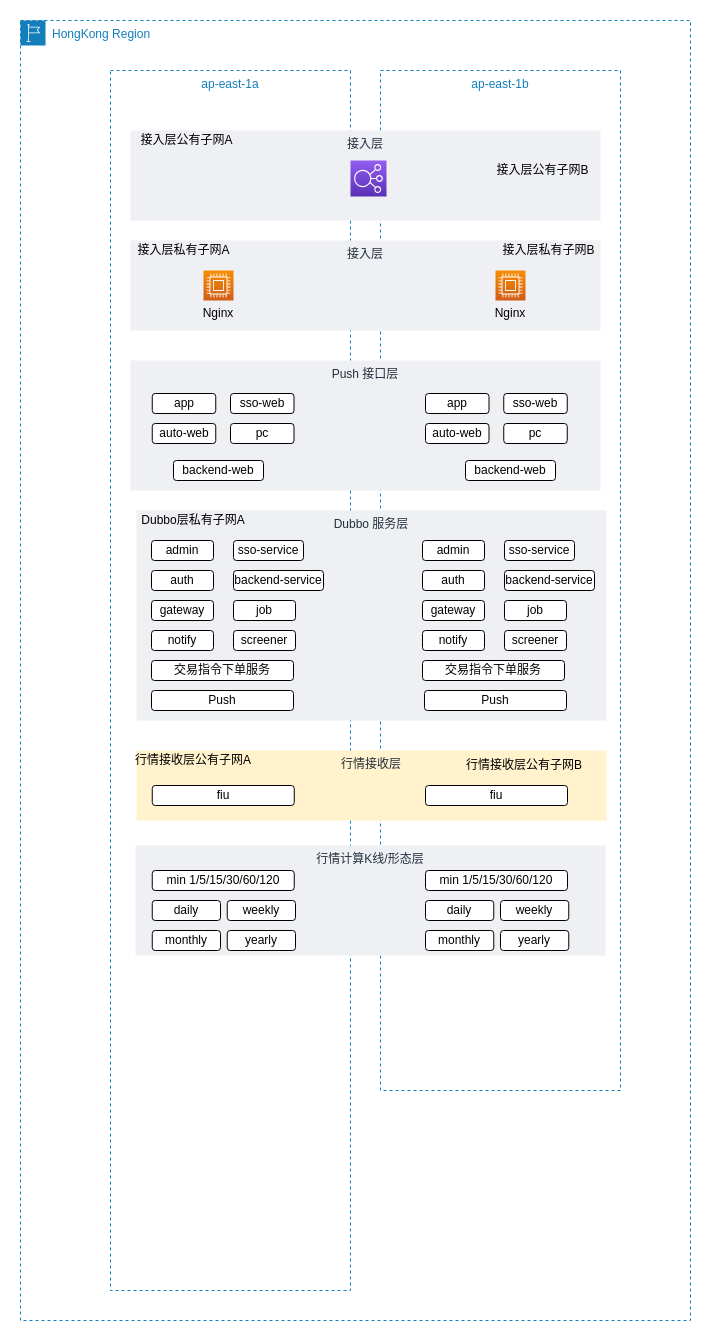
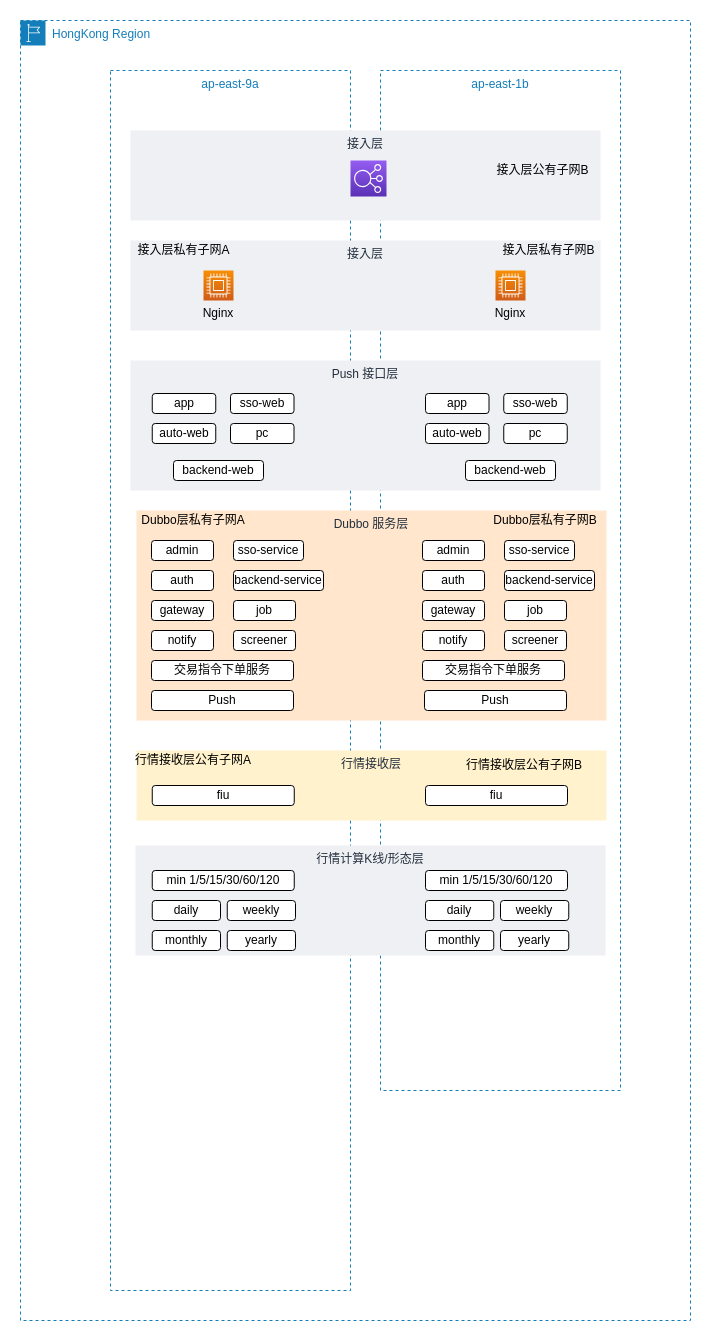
(230, 84) -> (230, 84)
(187, 141) -> none
none -> (546, 521)
(372, 616) -> (372, 616)
